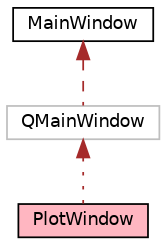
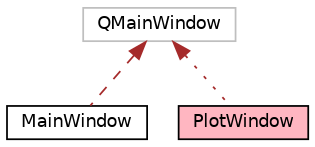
(83, 83) -> (112, 80)
